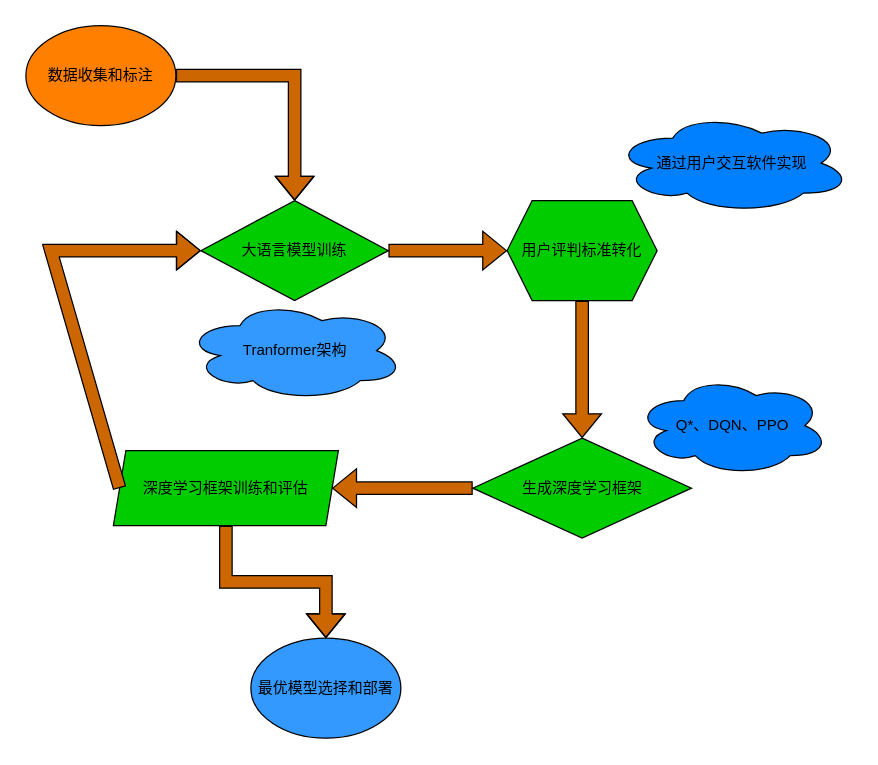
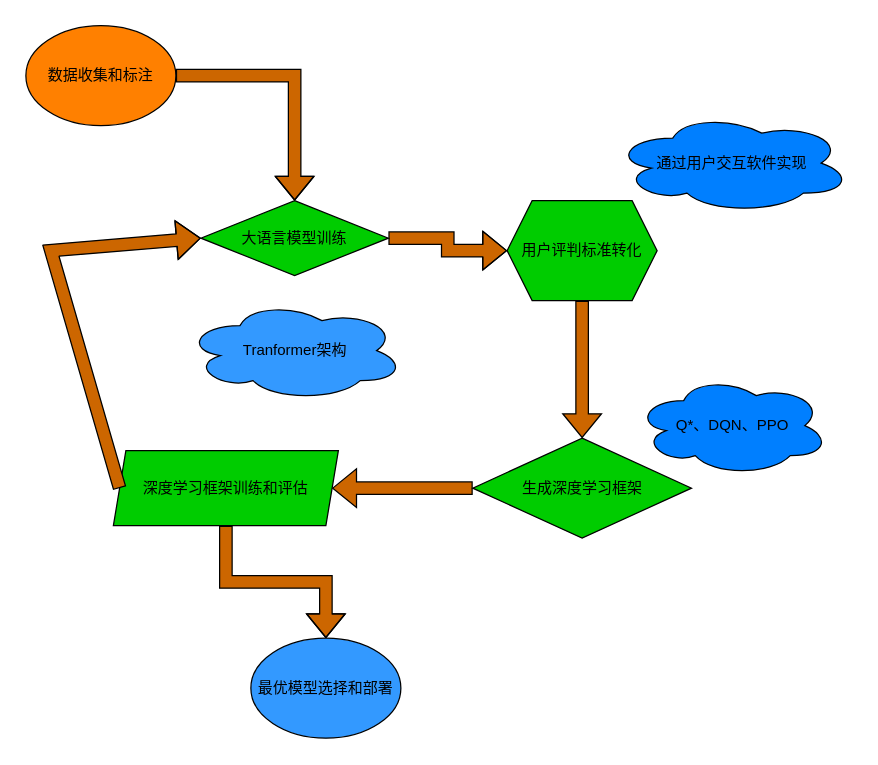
(294, 251) -> (294, 238)
